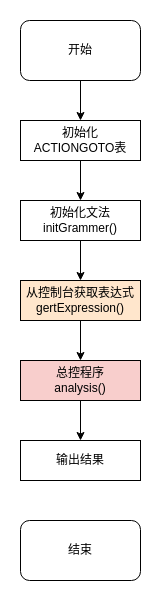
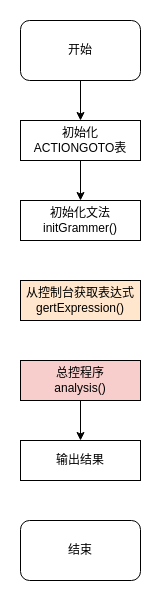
(81, 257) -> none
(81, 337) -> none
